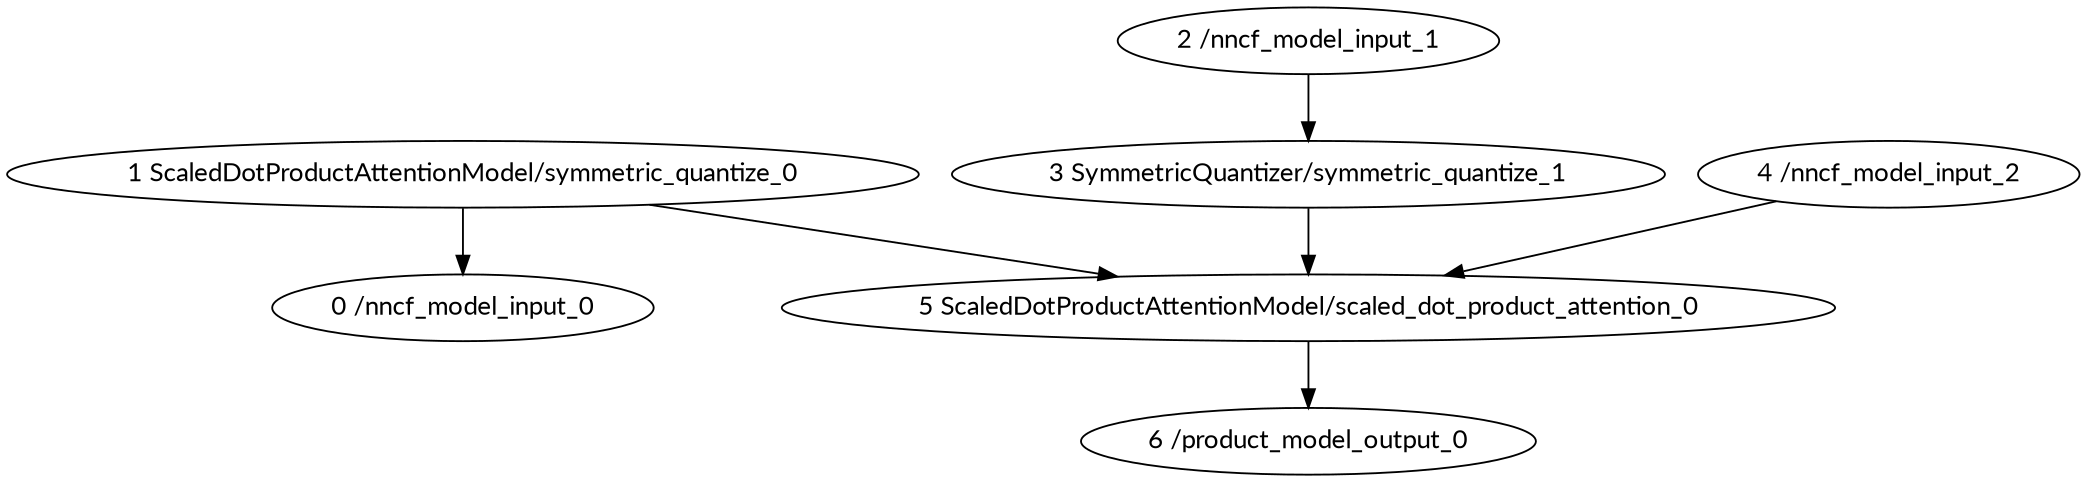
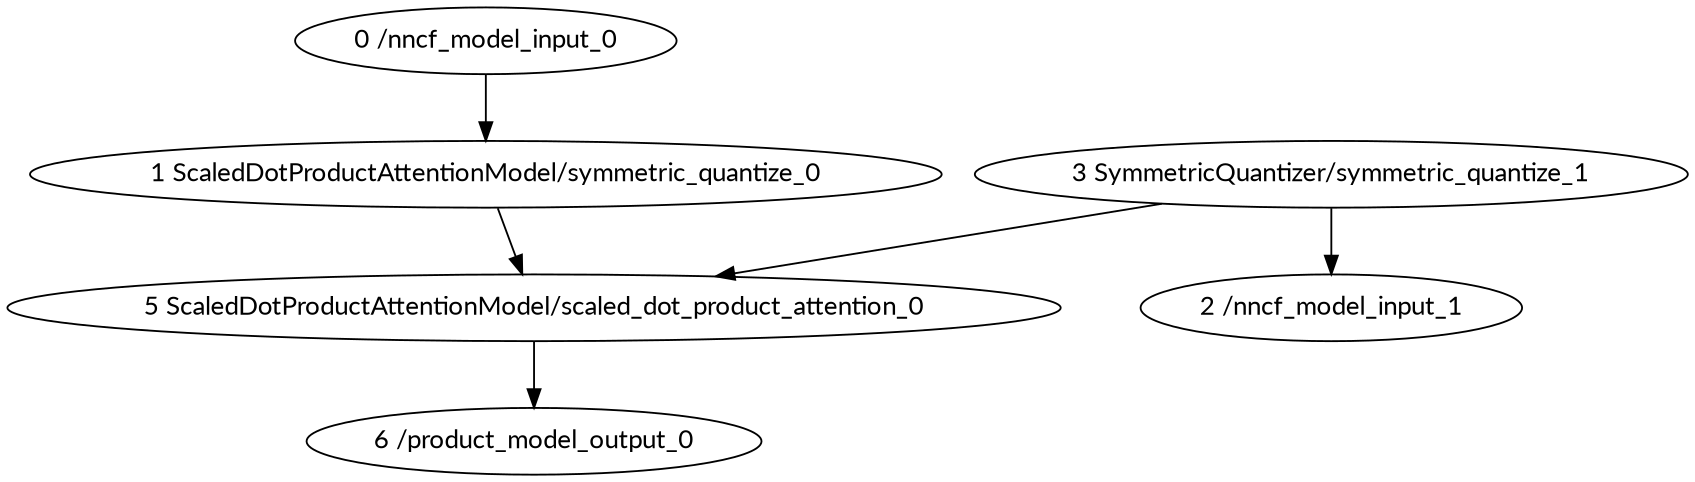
(1308, 98) -> (1331, 232)
(1889, 174) -> none
(463, 232) -> (486, 98)
